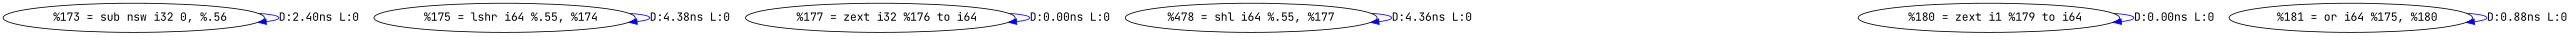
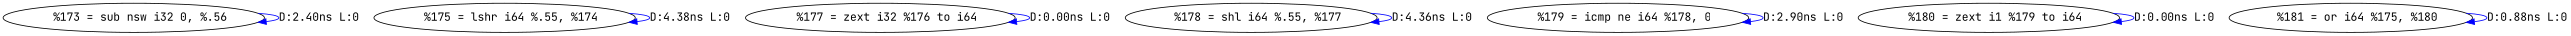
(1251, 18) -> (1251, 18)
none -> (1618, 18)
